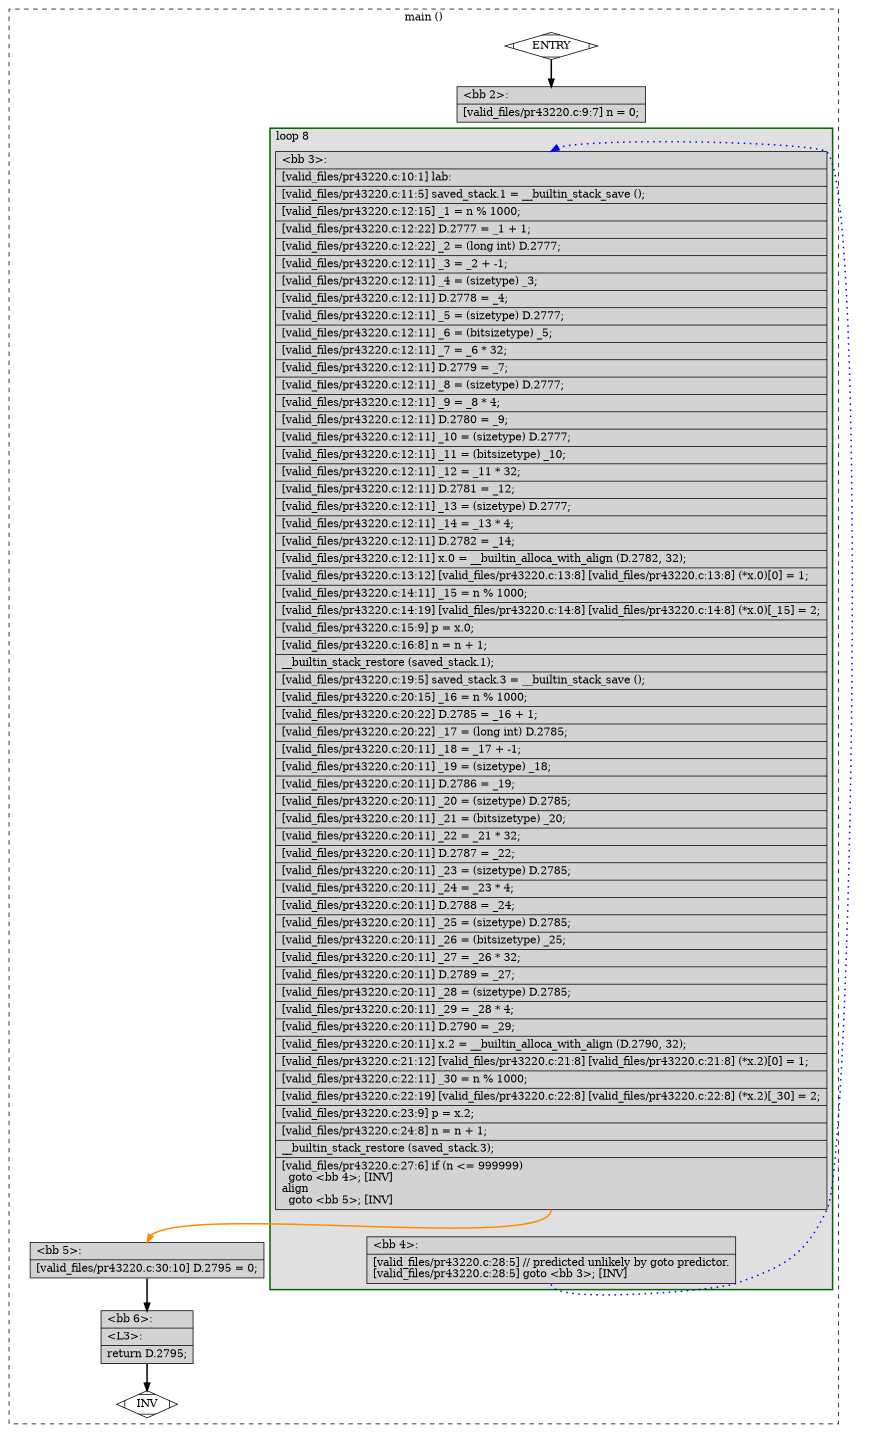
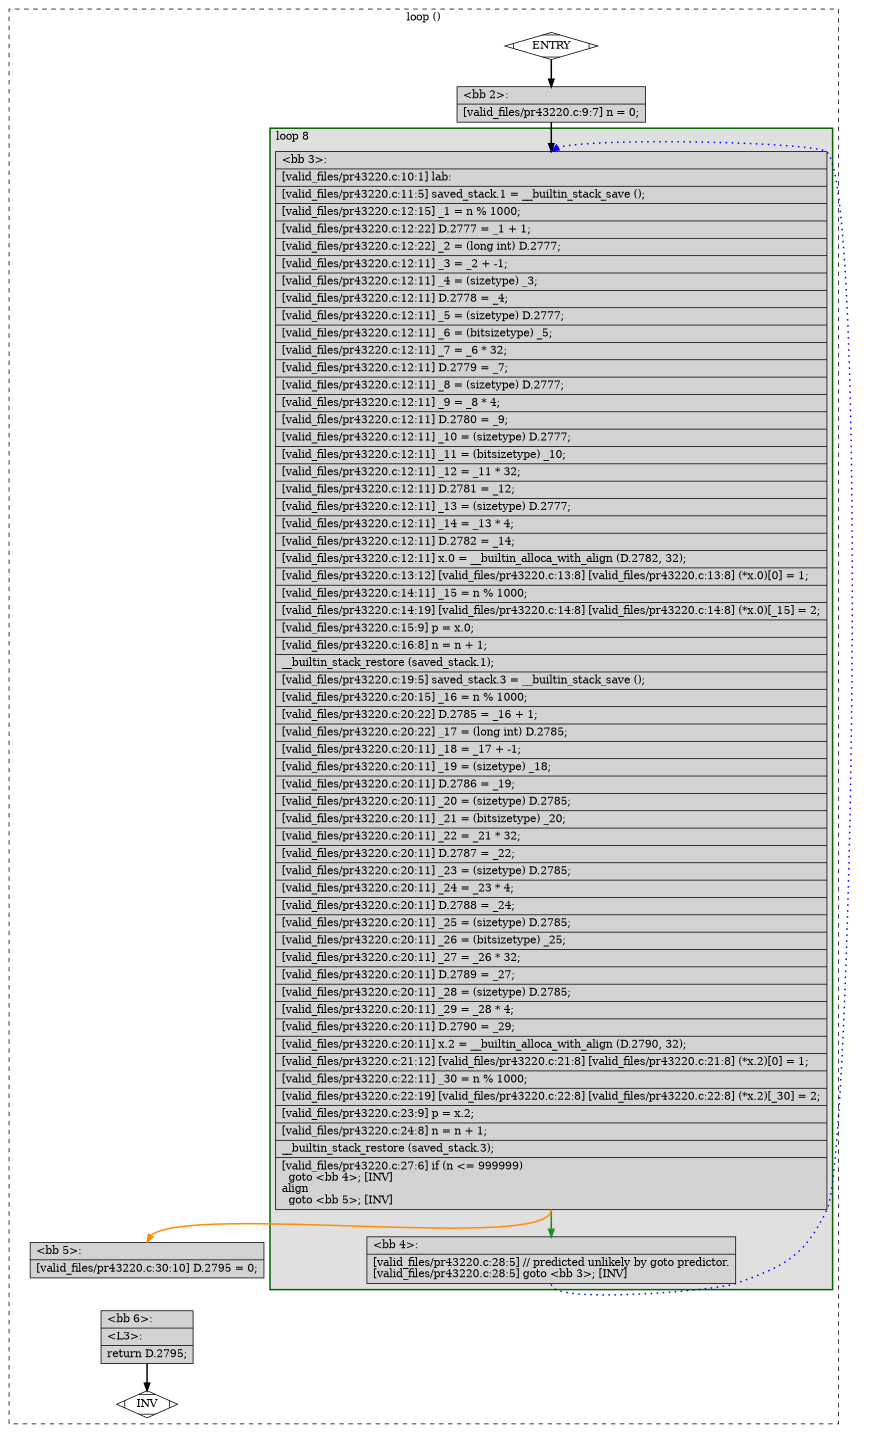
(424, 18) -> (424, 18)
none -> (551, 133)
none -> (551, 1219)
(147, 1291) -> none
